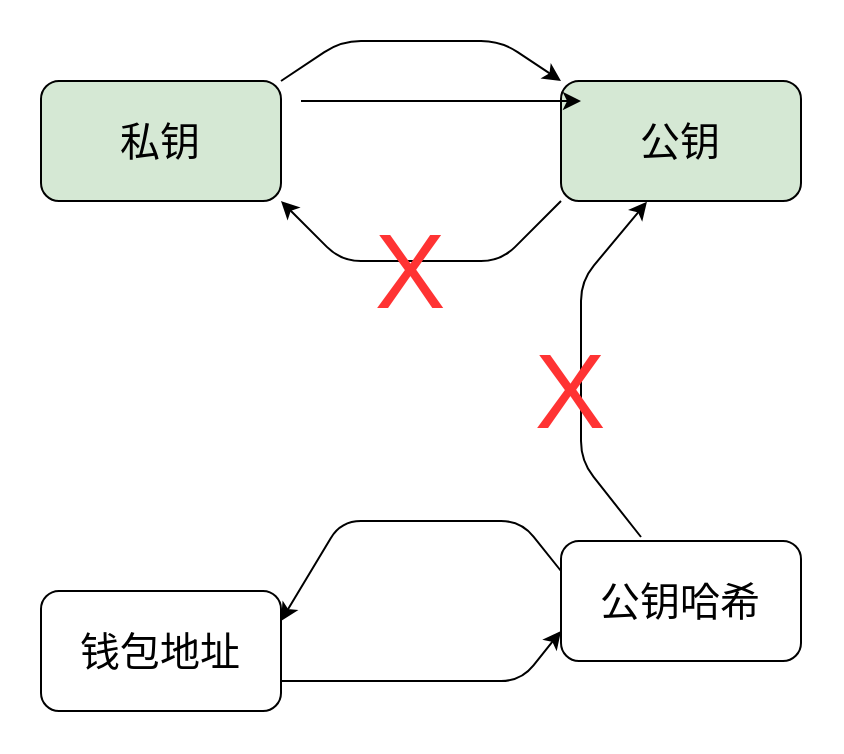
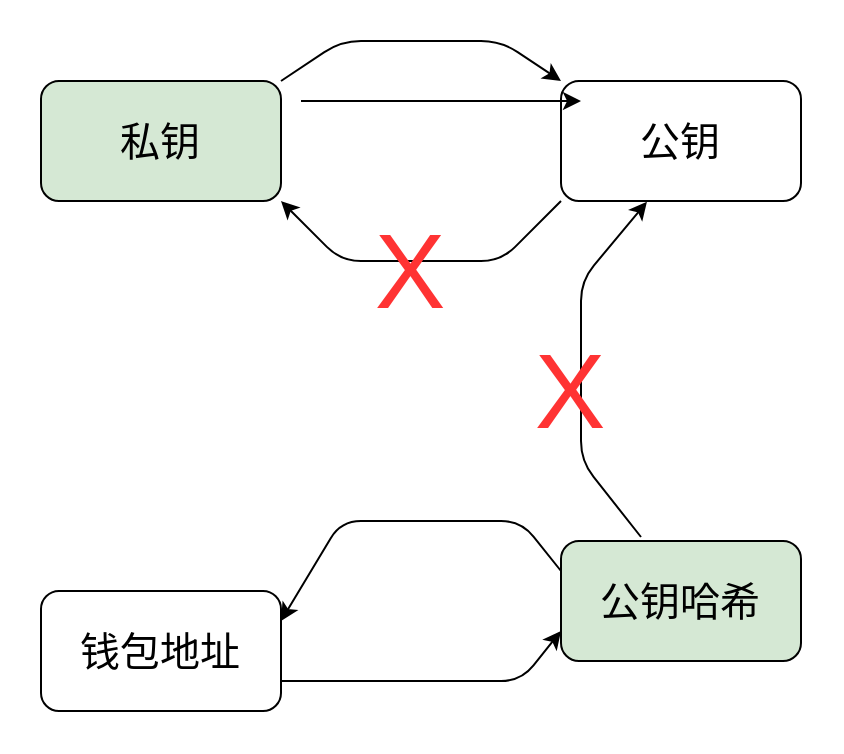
(681, 141) -> (681, 141)
(681, 601) -> (681, 601)
